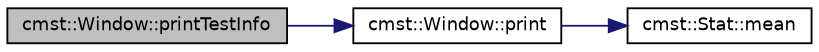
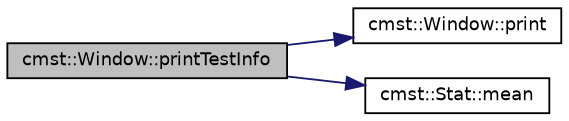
(585, 26) -> (317, 80)
